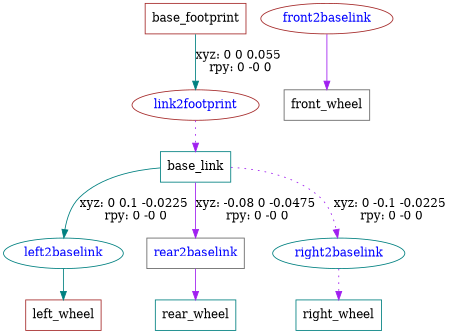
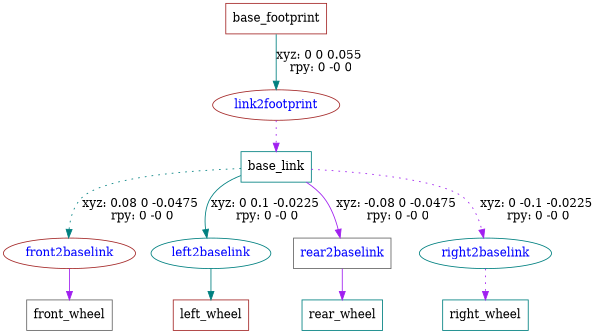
none -> (142, 177)
